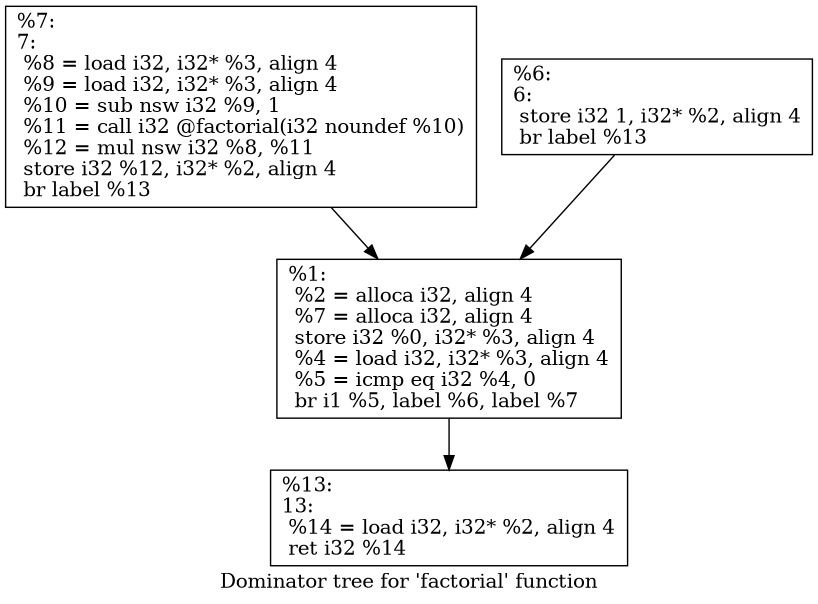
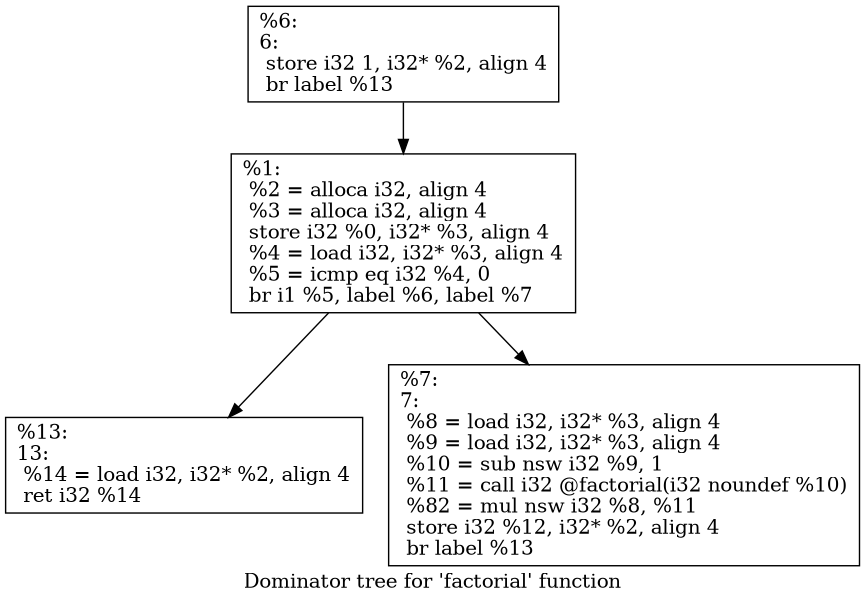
(166, 148) -> (549, 507)
(350, 228) -> (499, 334)
(411, 317) -> (365, 212)
